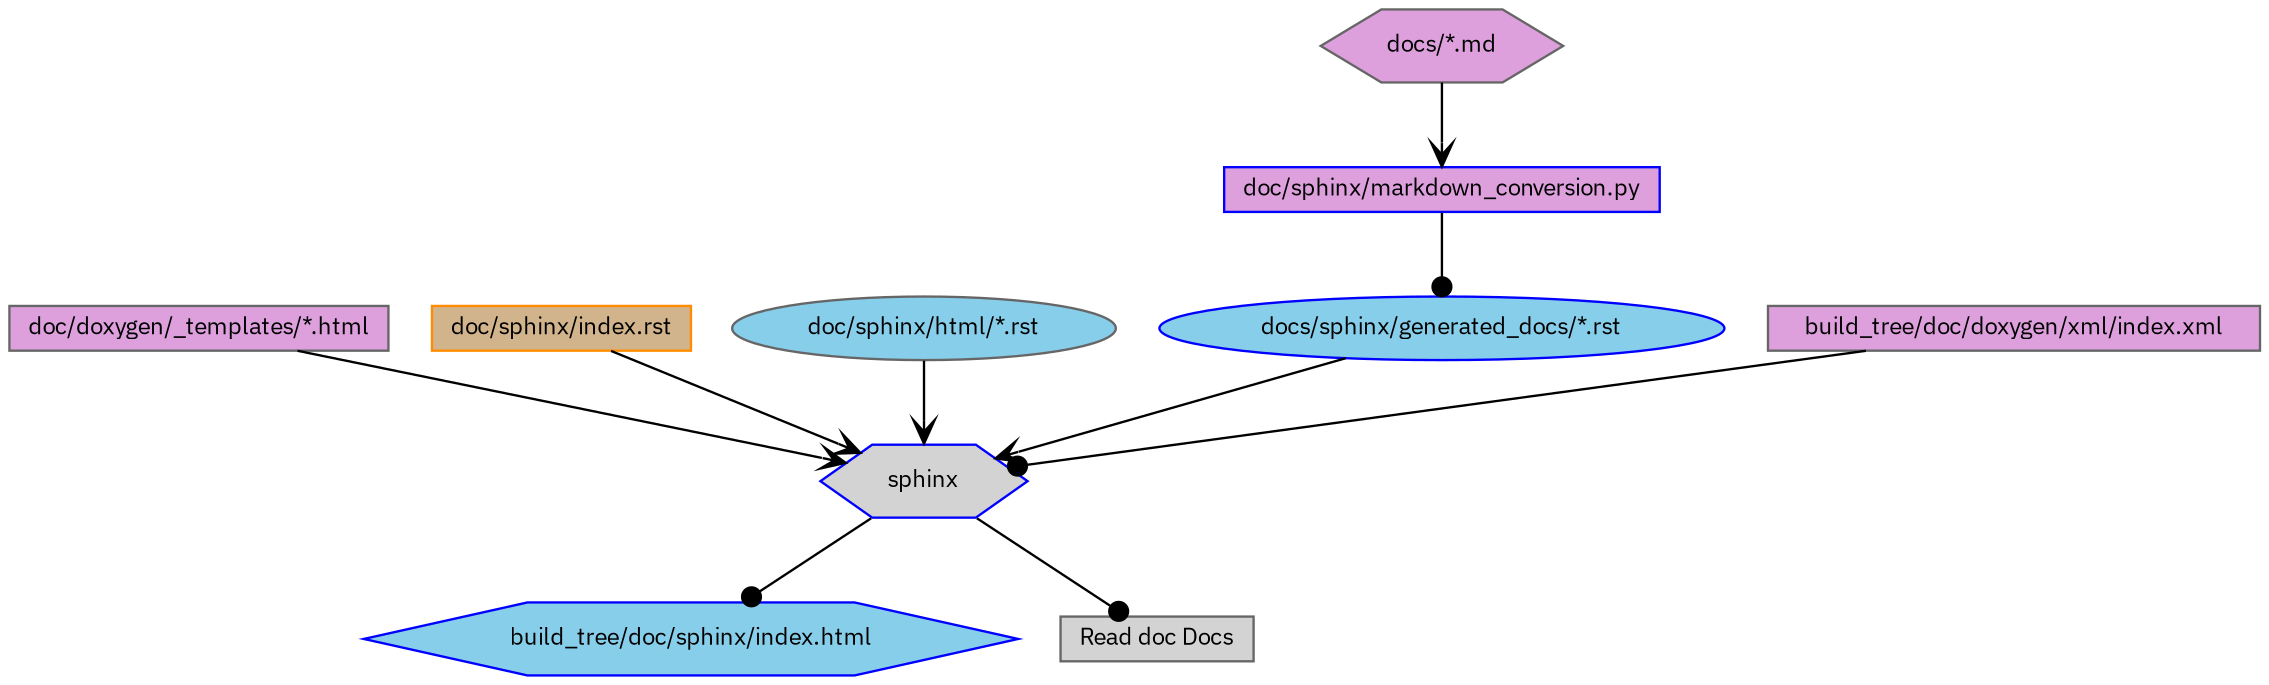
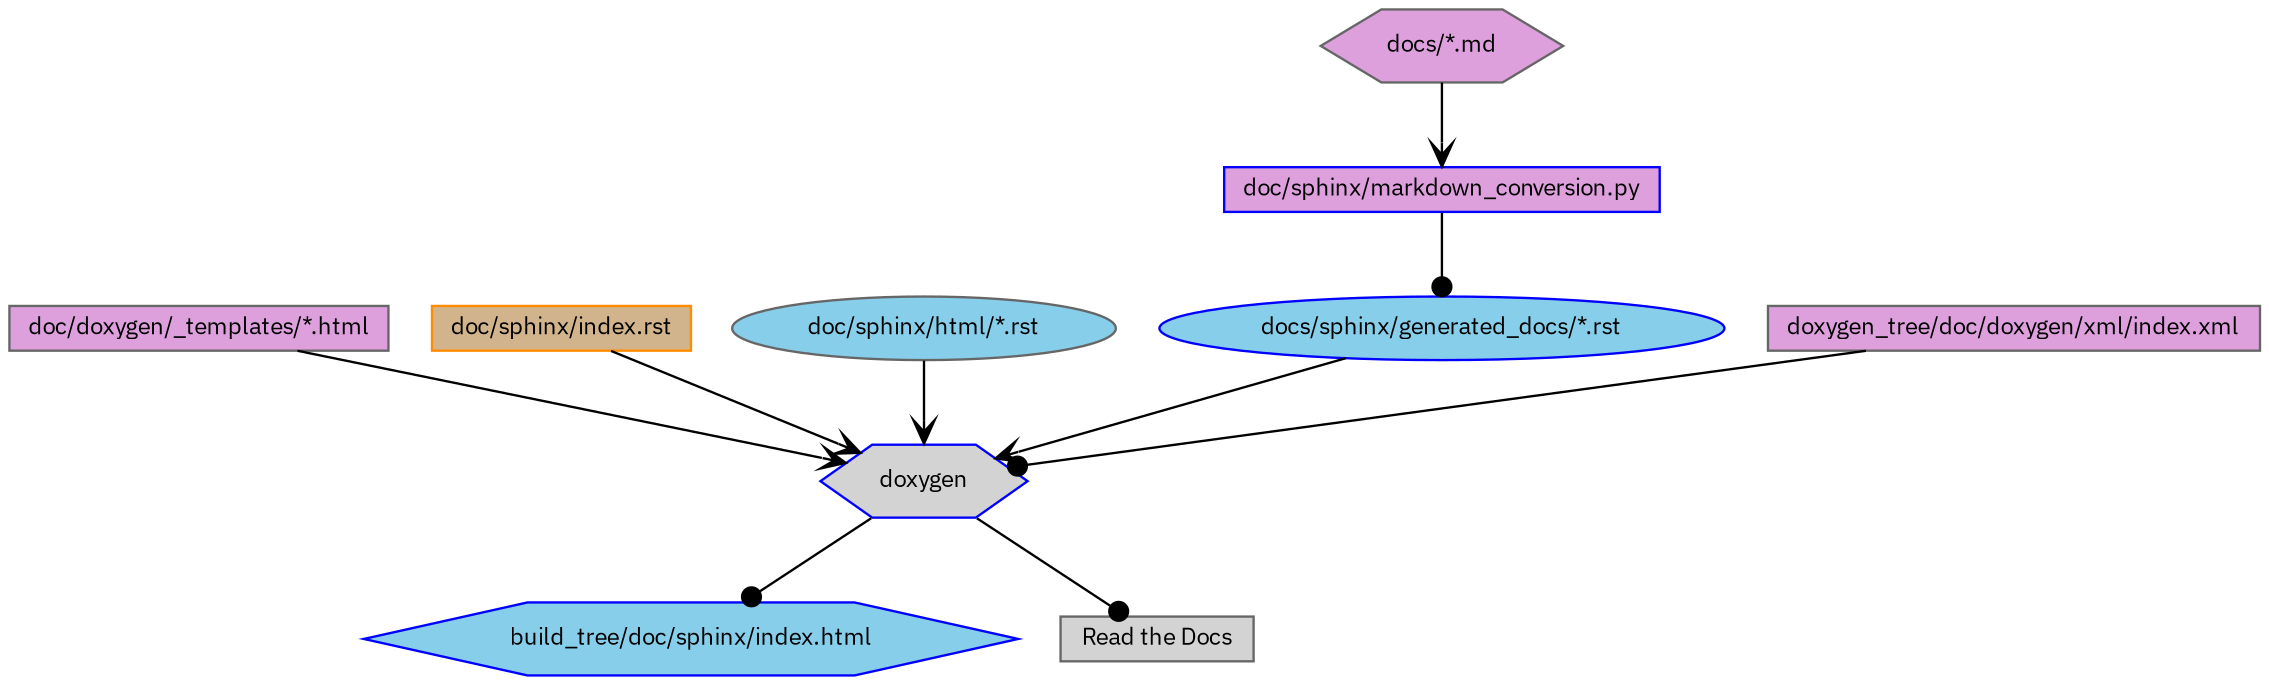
(2014, 328) -> (2014, 328)
(924, 481) -> (924, 481)
(1157, 639) -> (1157, 639)
